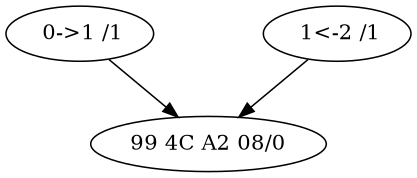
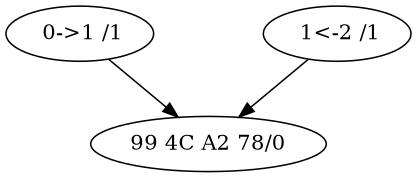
(208, 144) -> (208, 144)
